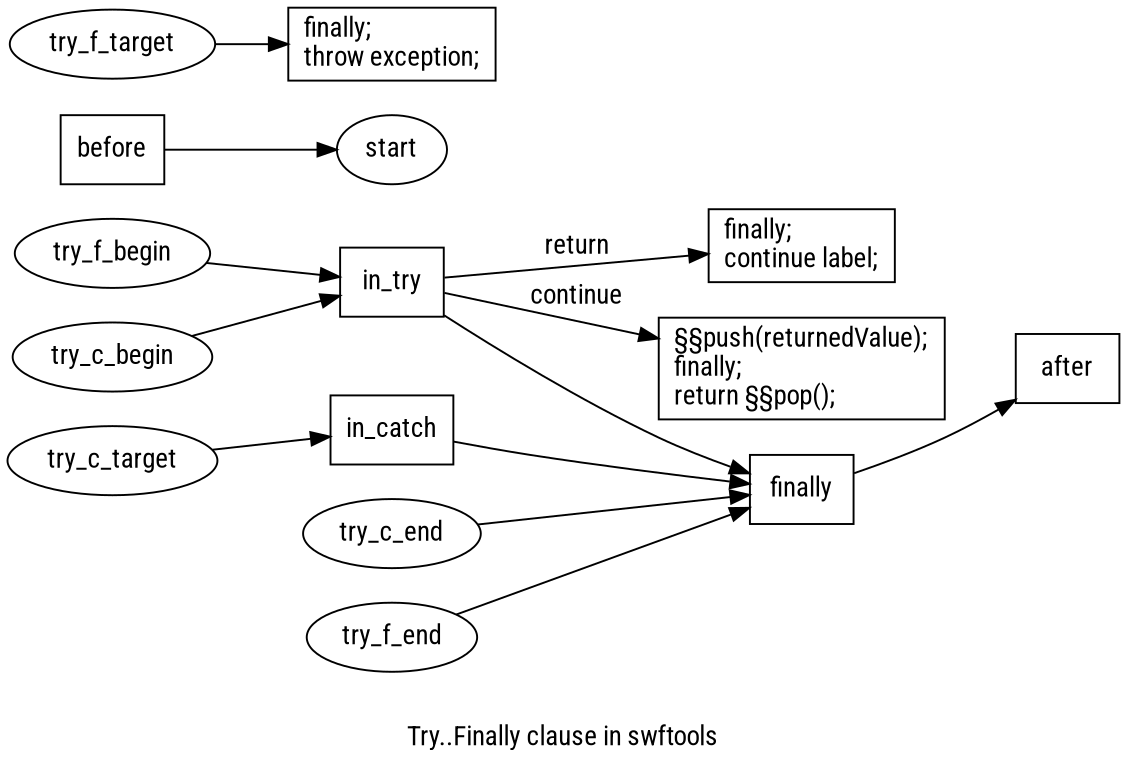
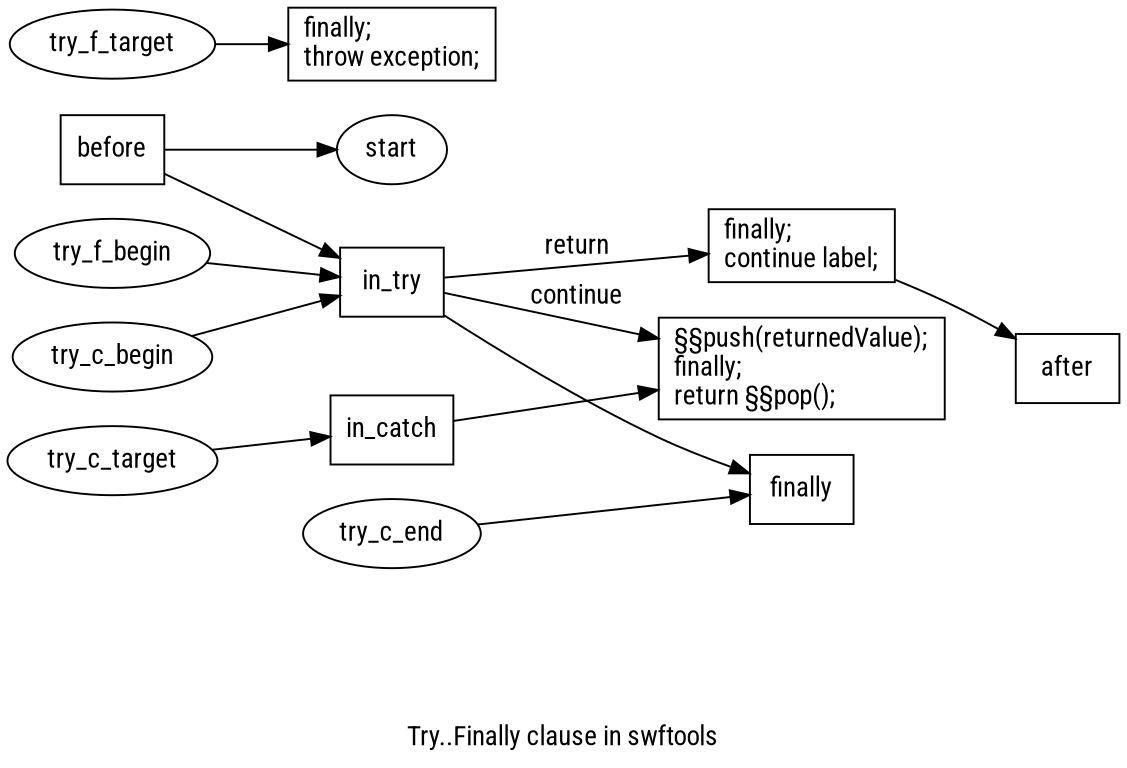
none -> (243, 212)
(928, 445) -> (948, 303)
(591, 464) -> (546, 407)
(392, 637) -> none
